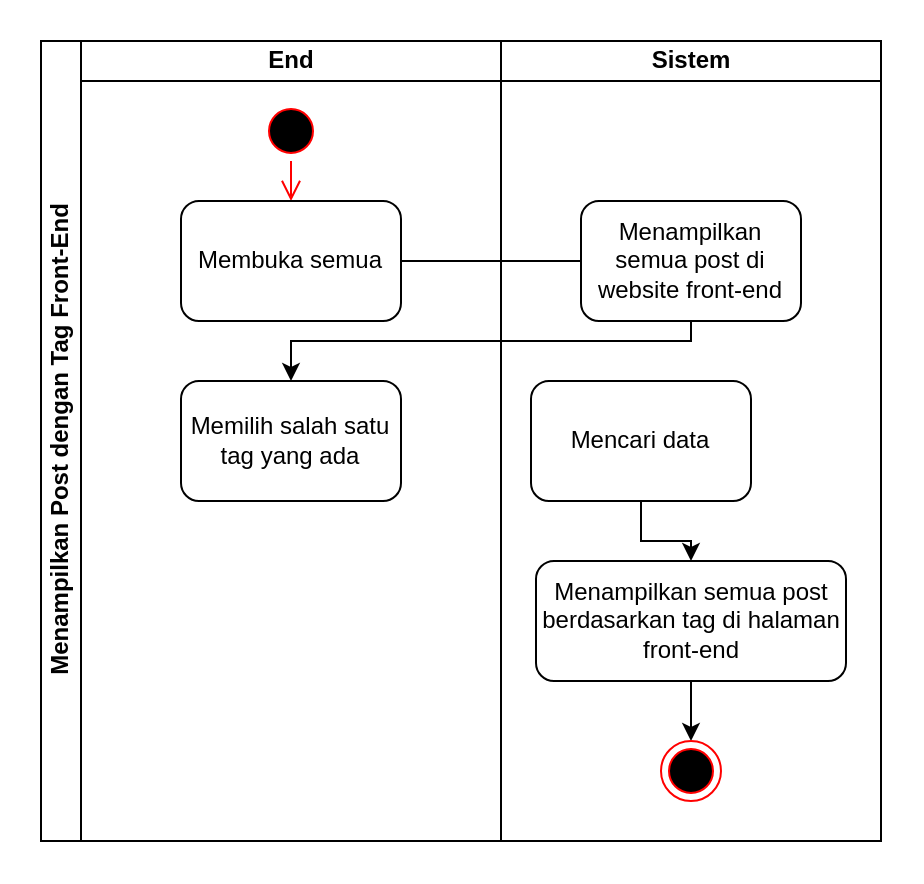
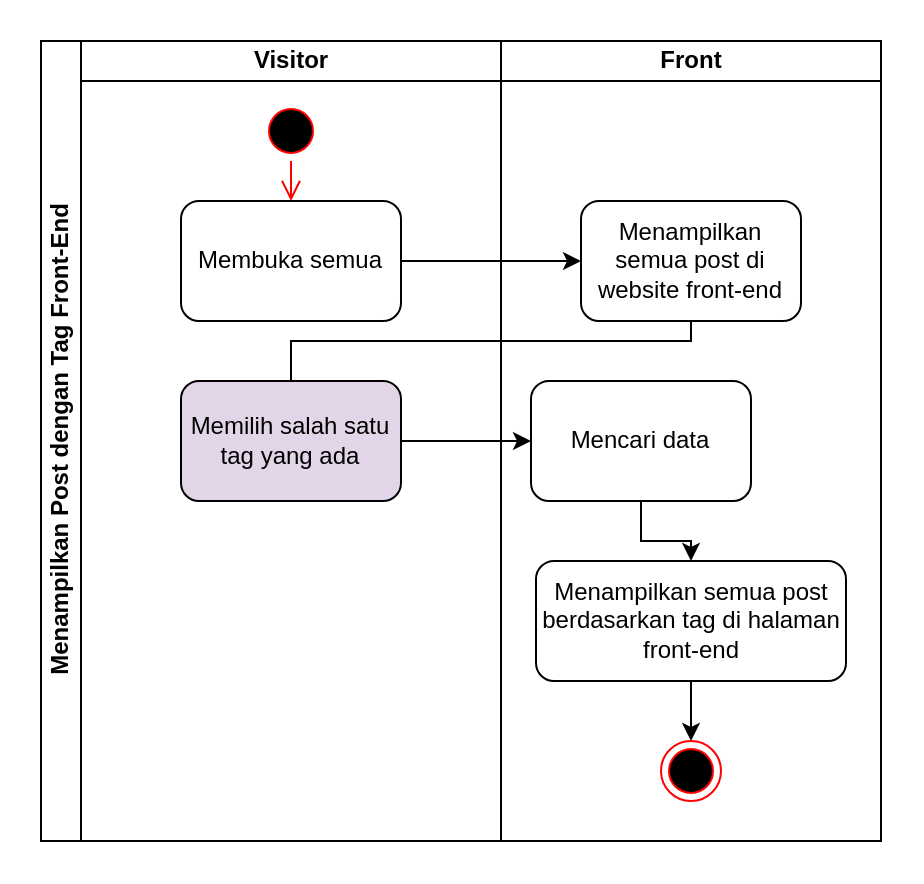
(292, 61) -> (292, 61)
(692, 61) -> (692, 61)
(571, 261) -> (566, 261)
(291, 366) -> (291, 371)
(291, 441) -> (291, 441)
none -> (449, 441)
